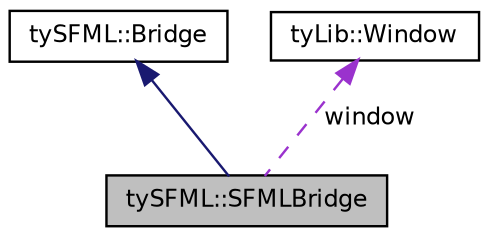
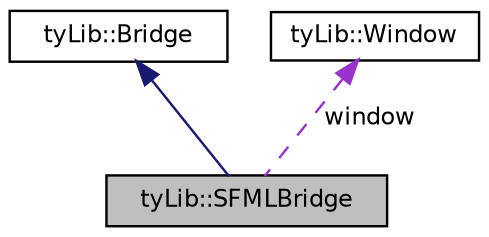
(119, 36) -> (119, 36)
(247, 201) -> (247, 201)
